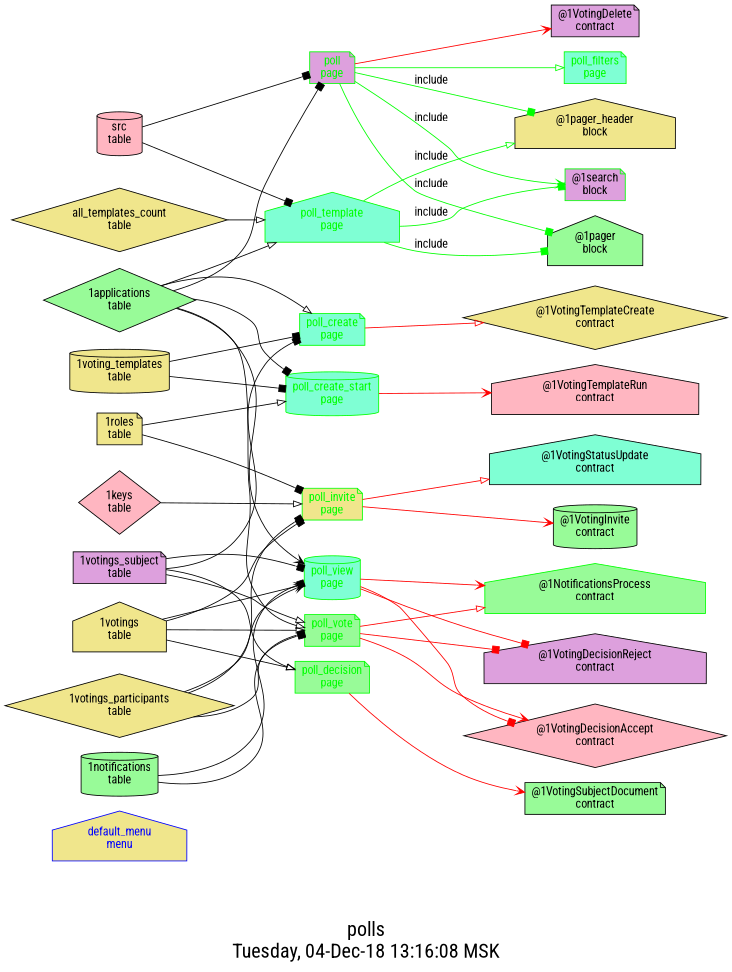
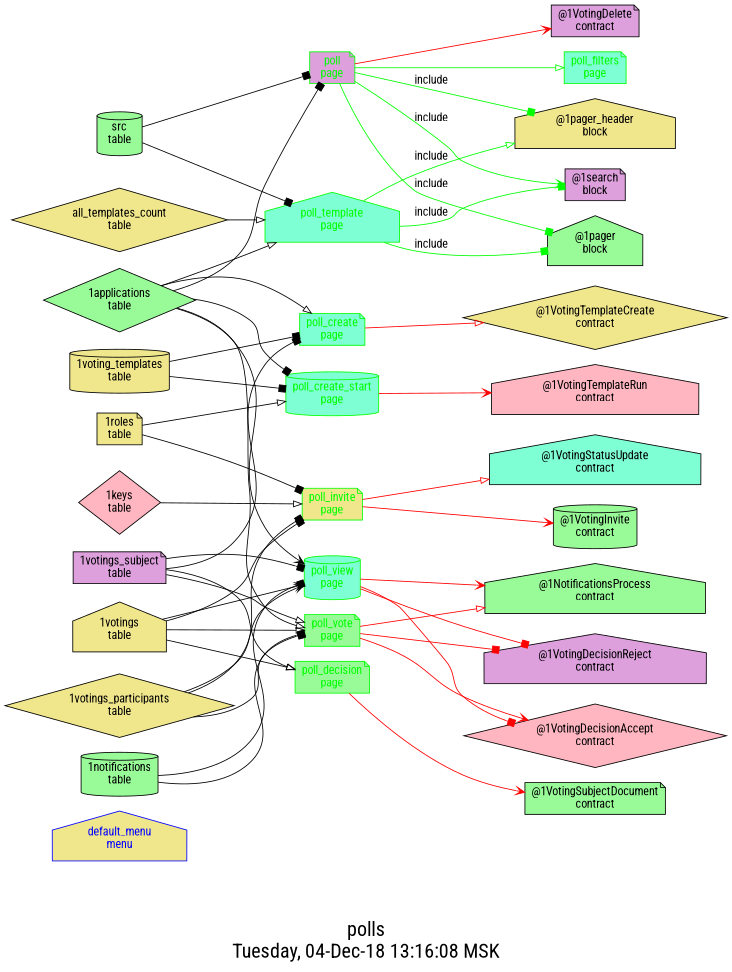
(120, 134) -> (120, 134)
(595, 185) -> (595, 185)
(595, 591) -> (595, 591)
